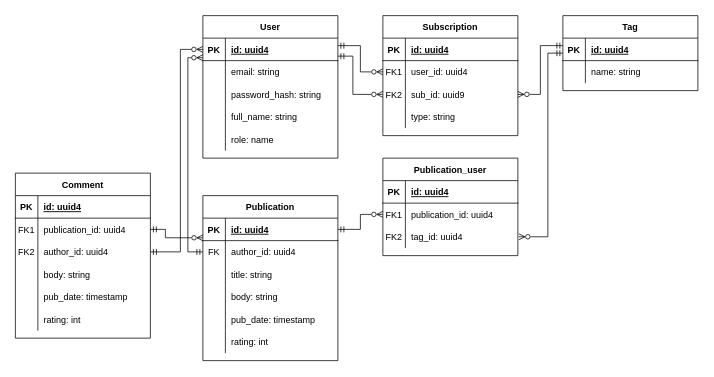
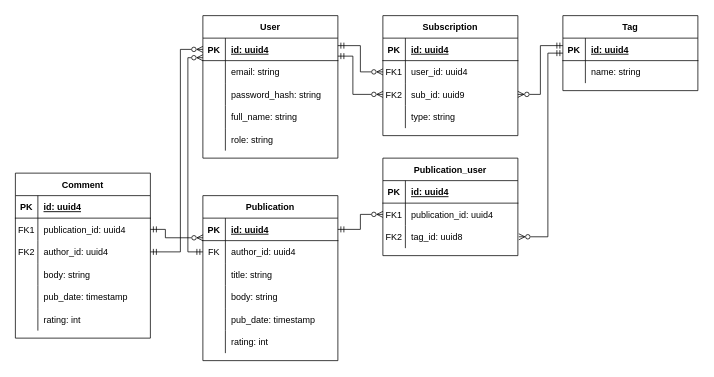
(253, 140) -> (257, 140)
(439, 237) -> (439, 237)
